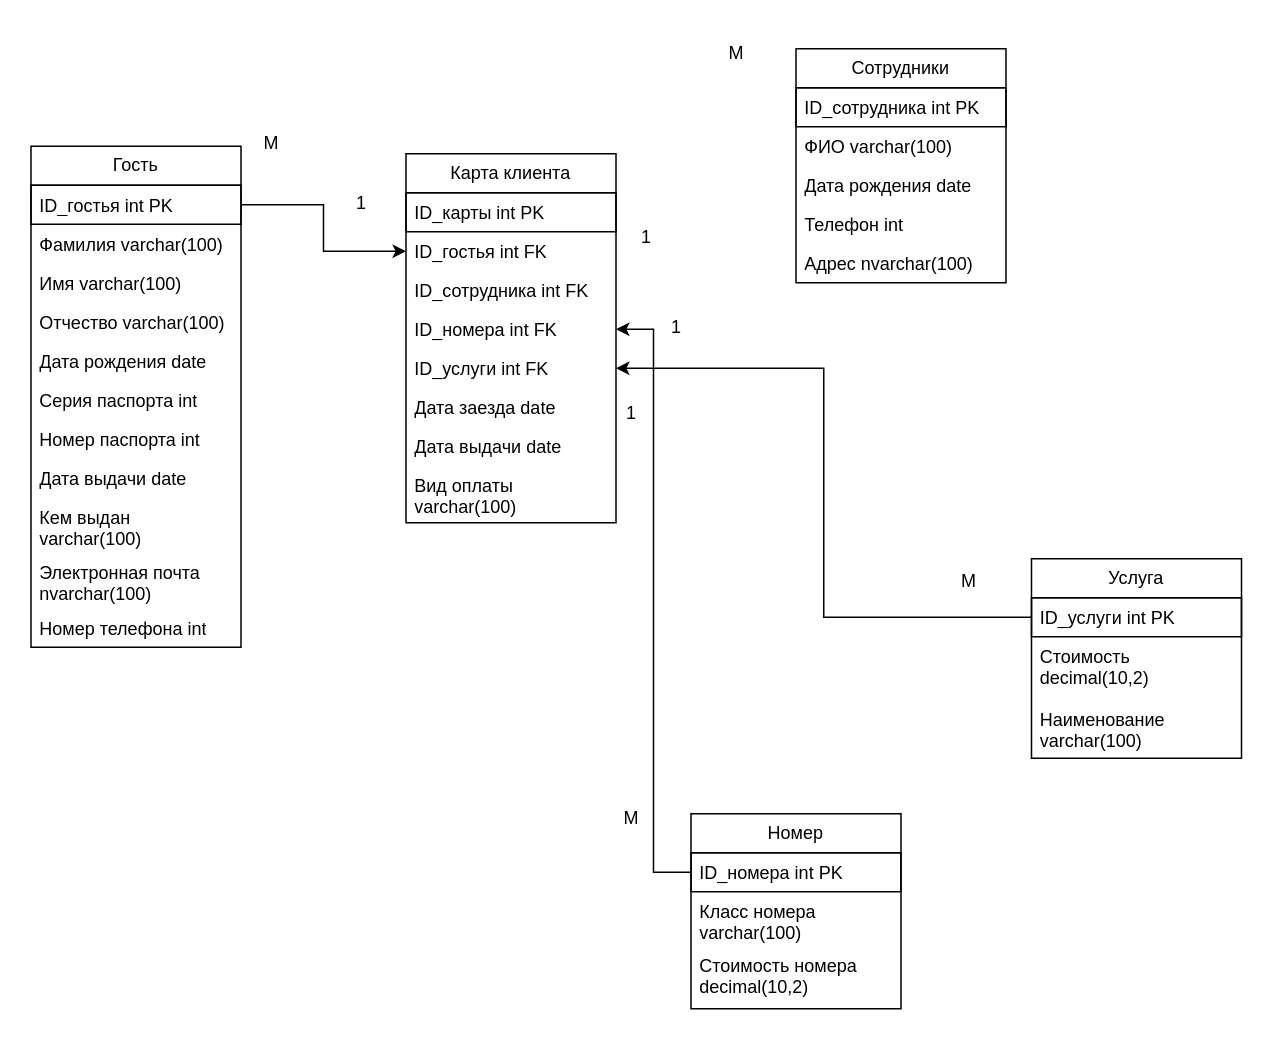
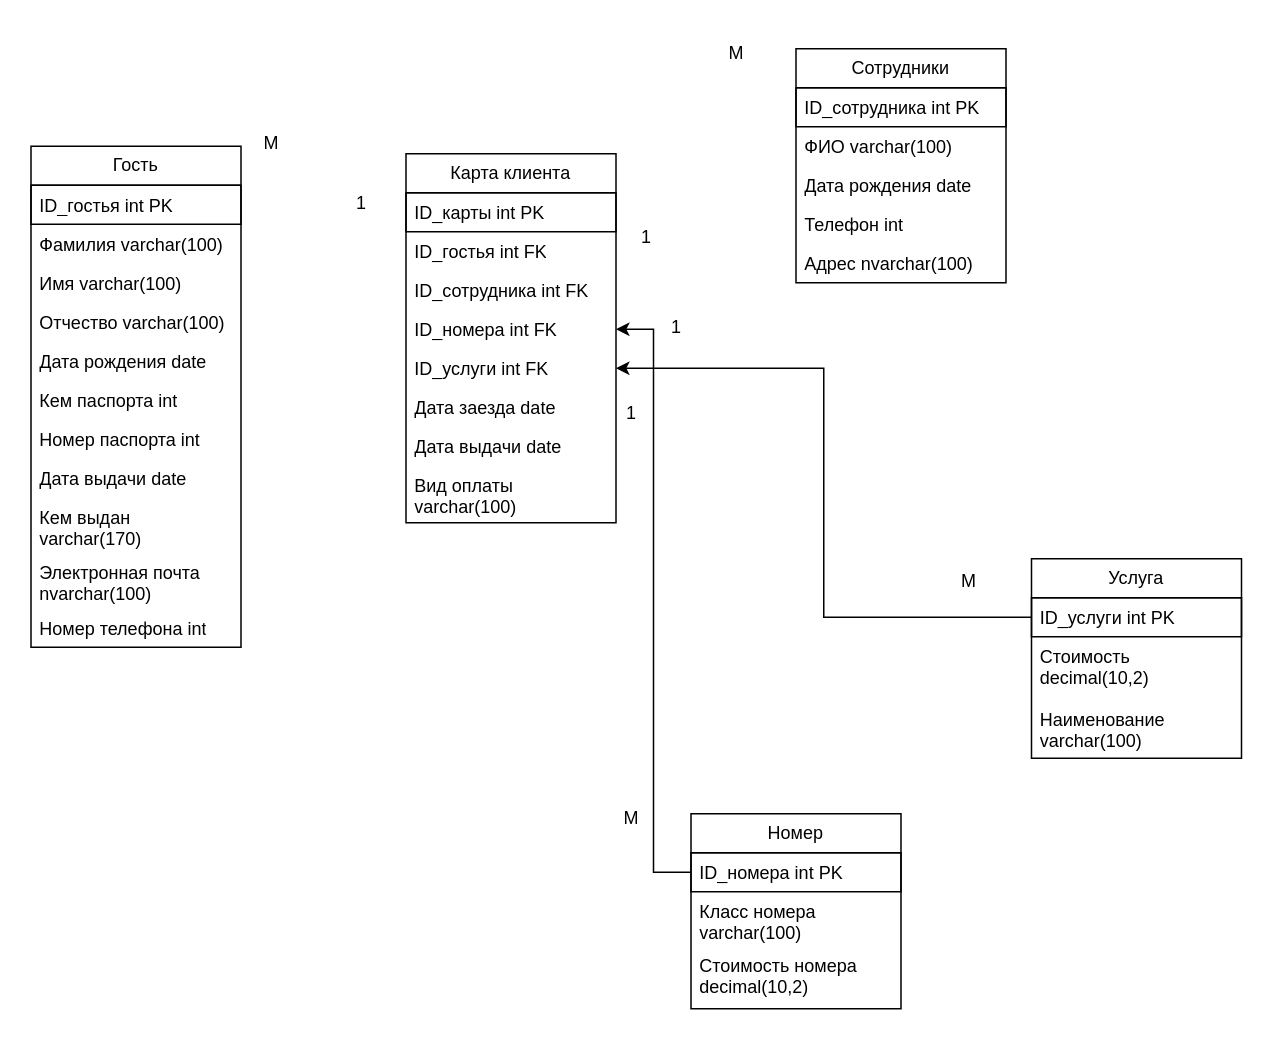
(323, 223) -> none
(123, 402) -> (113, 402)
(137, 529) -> (137, 529)
